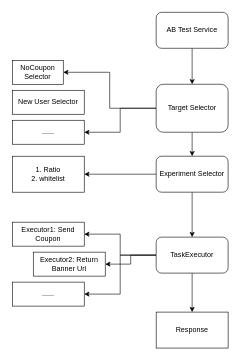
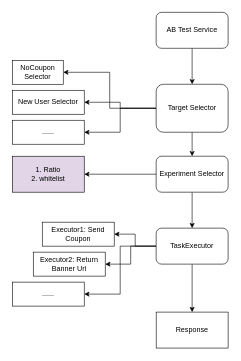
none -> (120, 102)
(48, 174) -> (48, 174)
(48, 234) -> (78, 234)
(192, 255) -> (192, 246)
